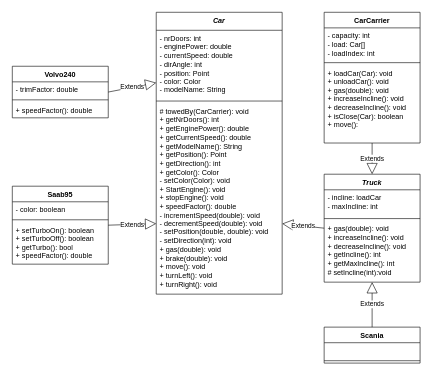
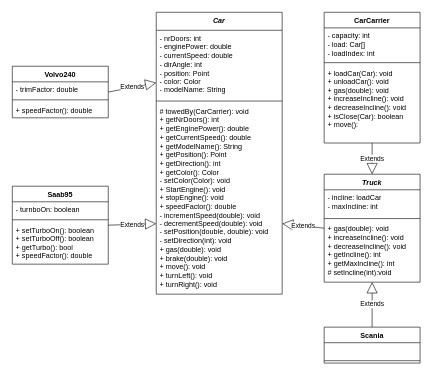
(43, 210) -> (50, 210)
